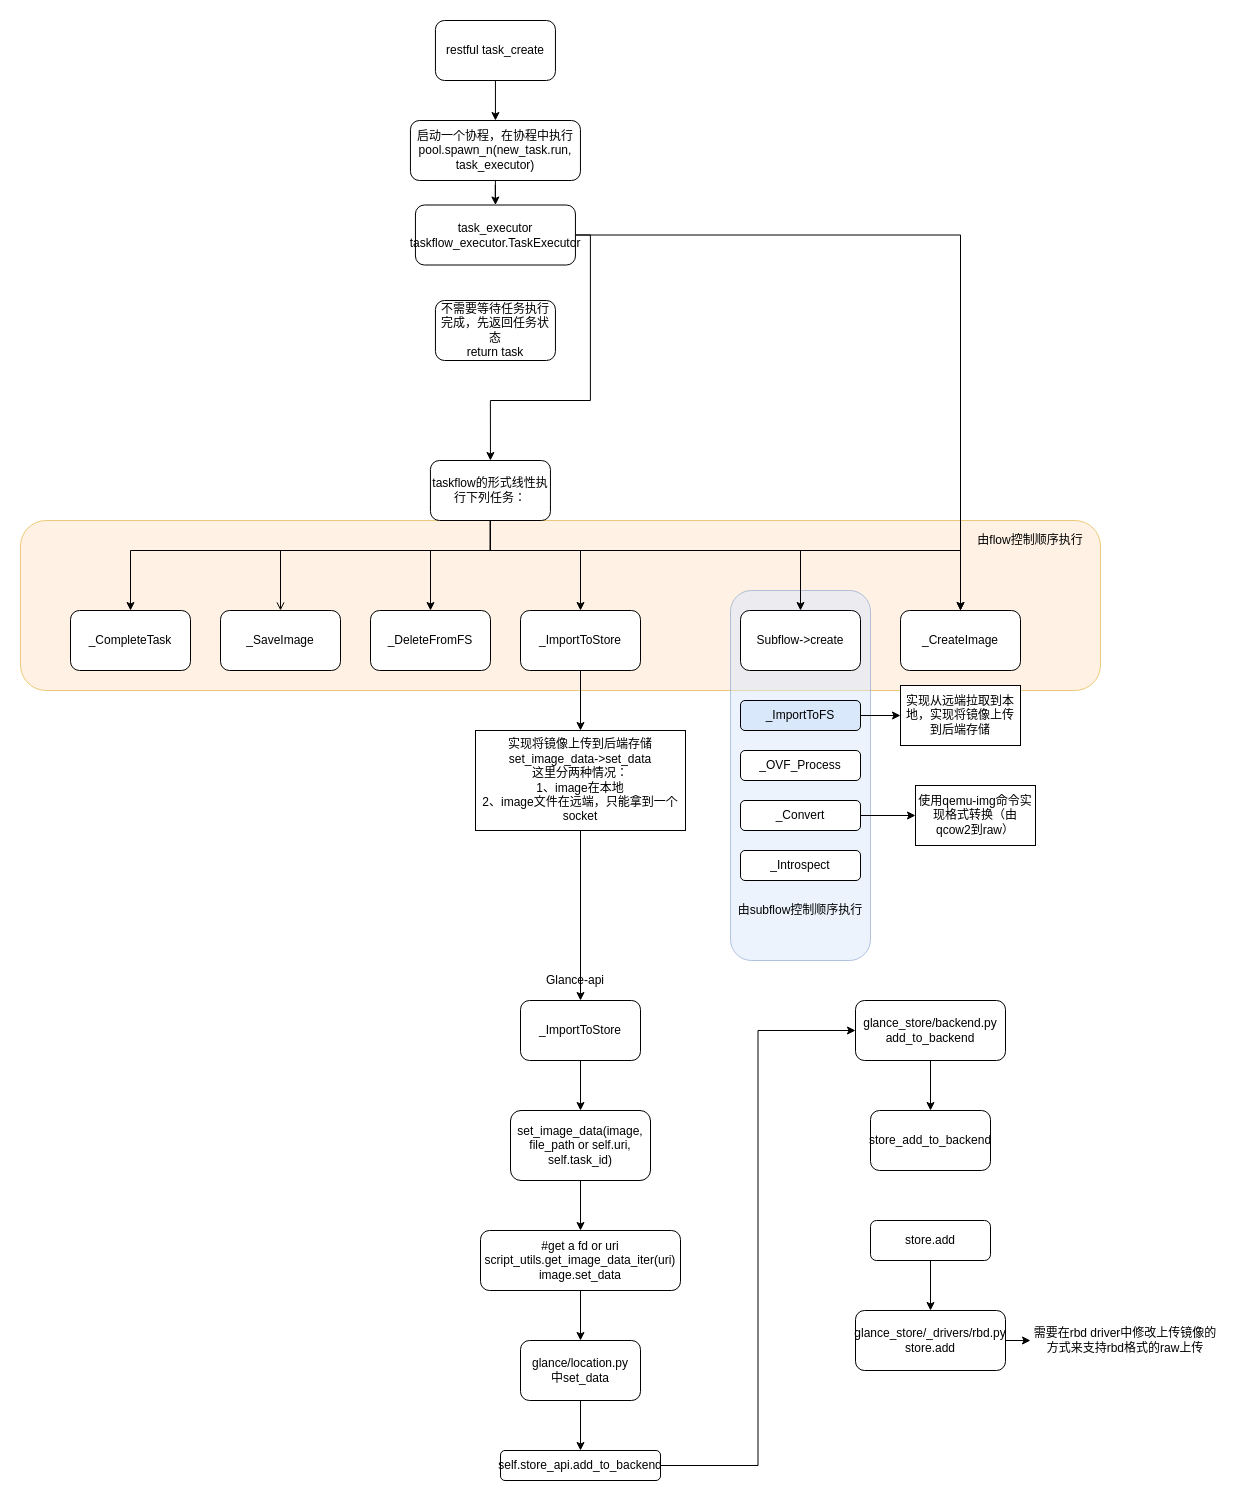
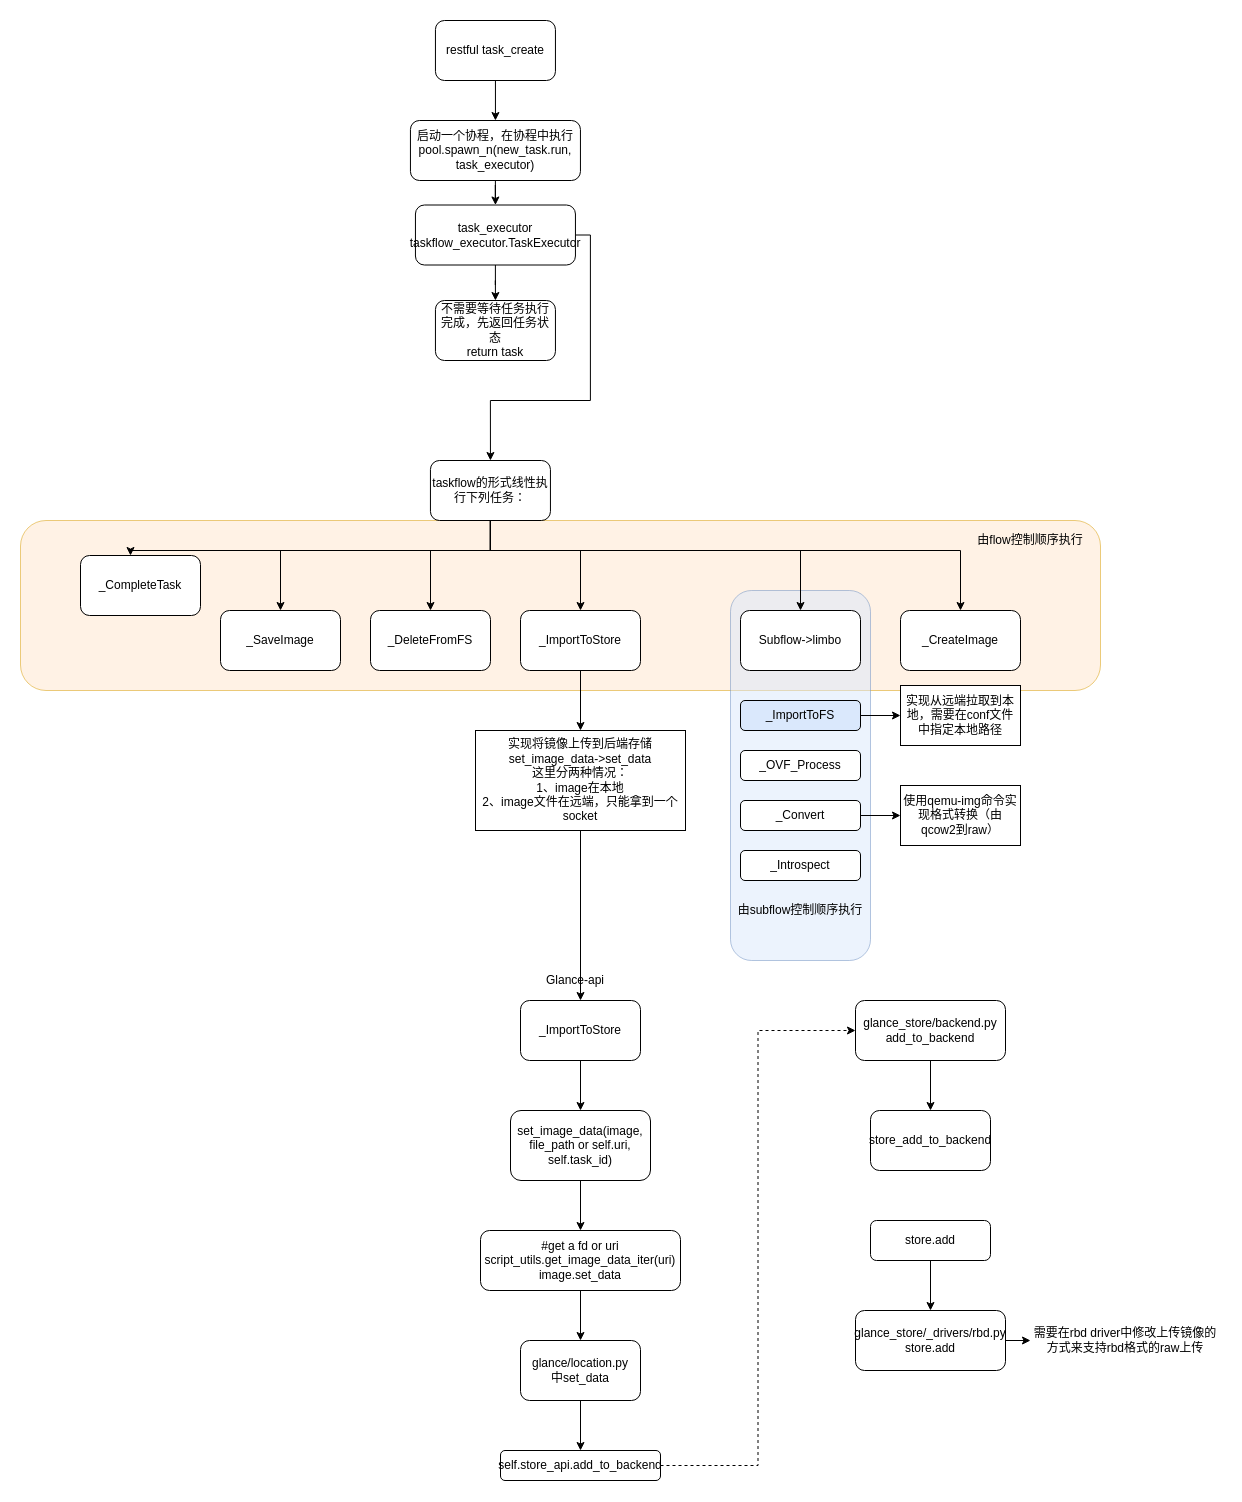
(932, 235) -> (495, 283)
(281, 604) -> (281, 602)
(131, 641) -> (141, 586)
(801, 641) -> (801, 641)
(961, 716) -> (961, 716)
(976, 816) -> (961, 816)
(758, 1251) -> (758, 1251)
